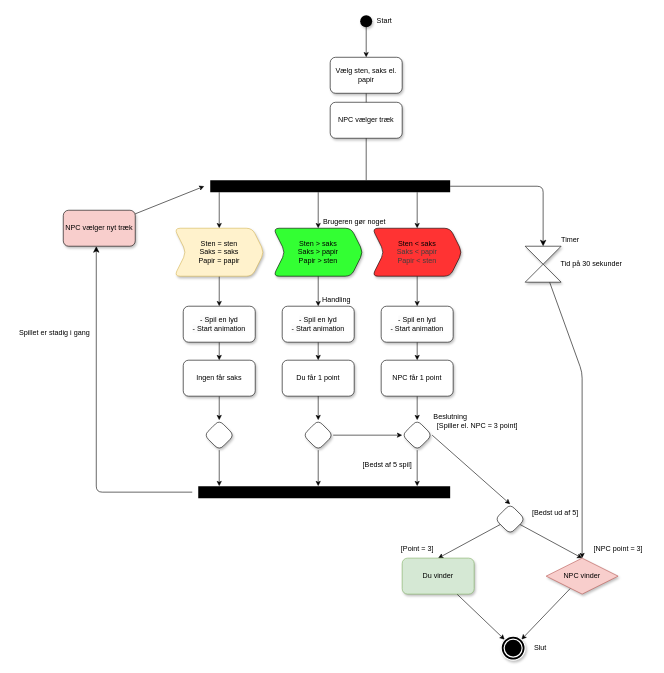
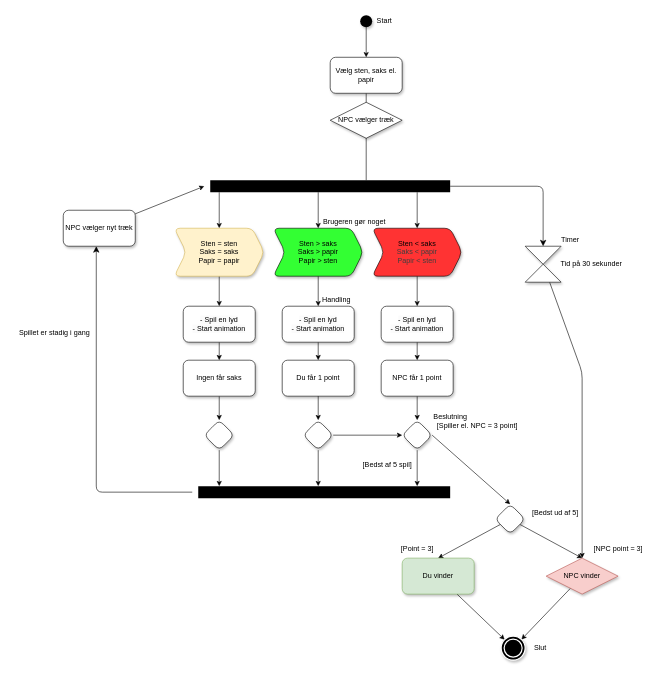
(366, 120) -> (366, 120)
(99, 228) -> (99, 228)
